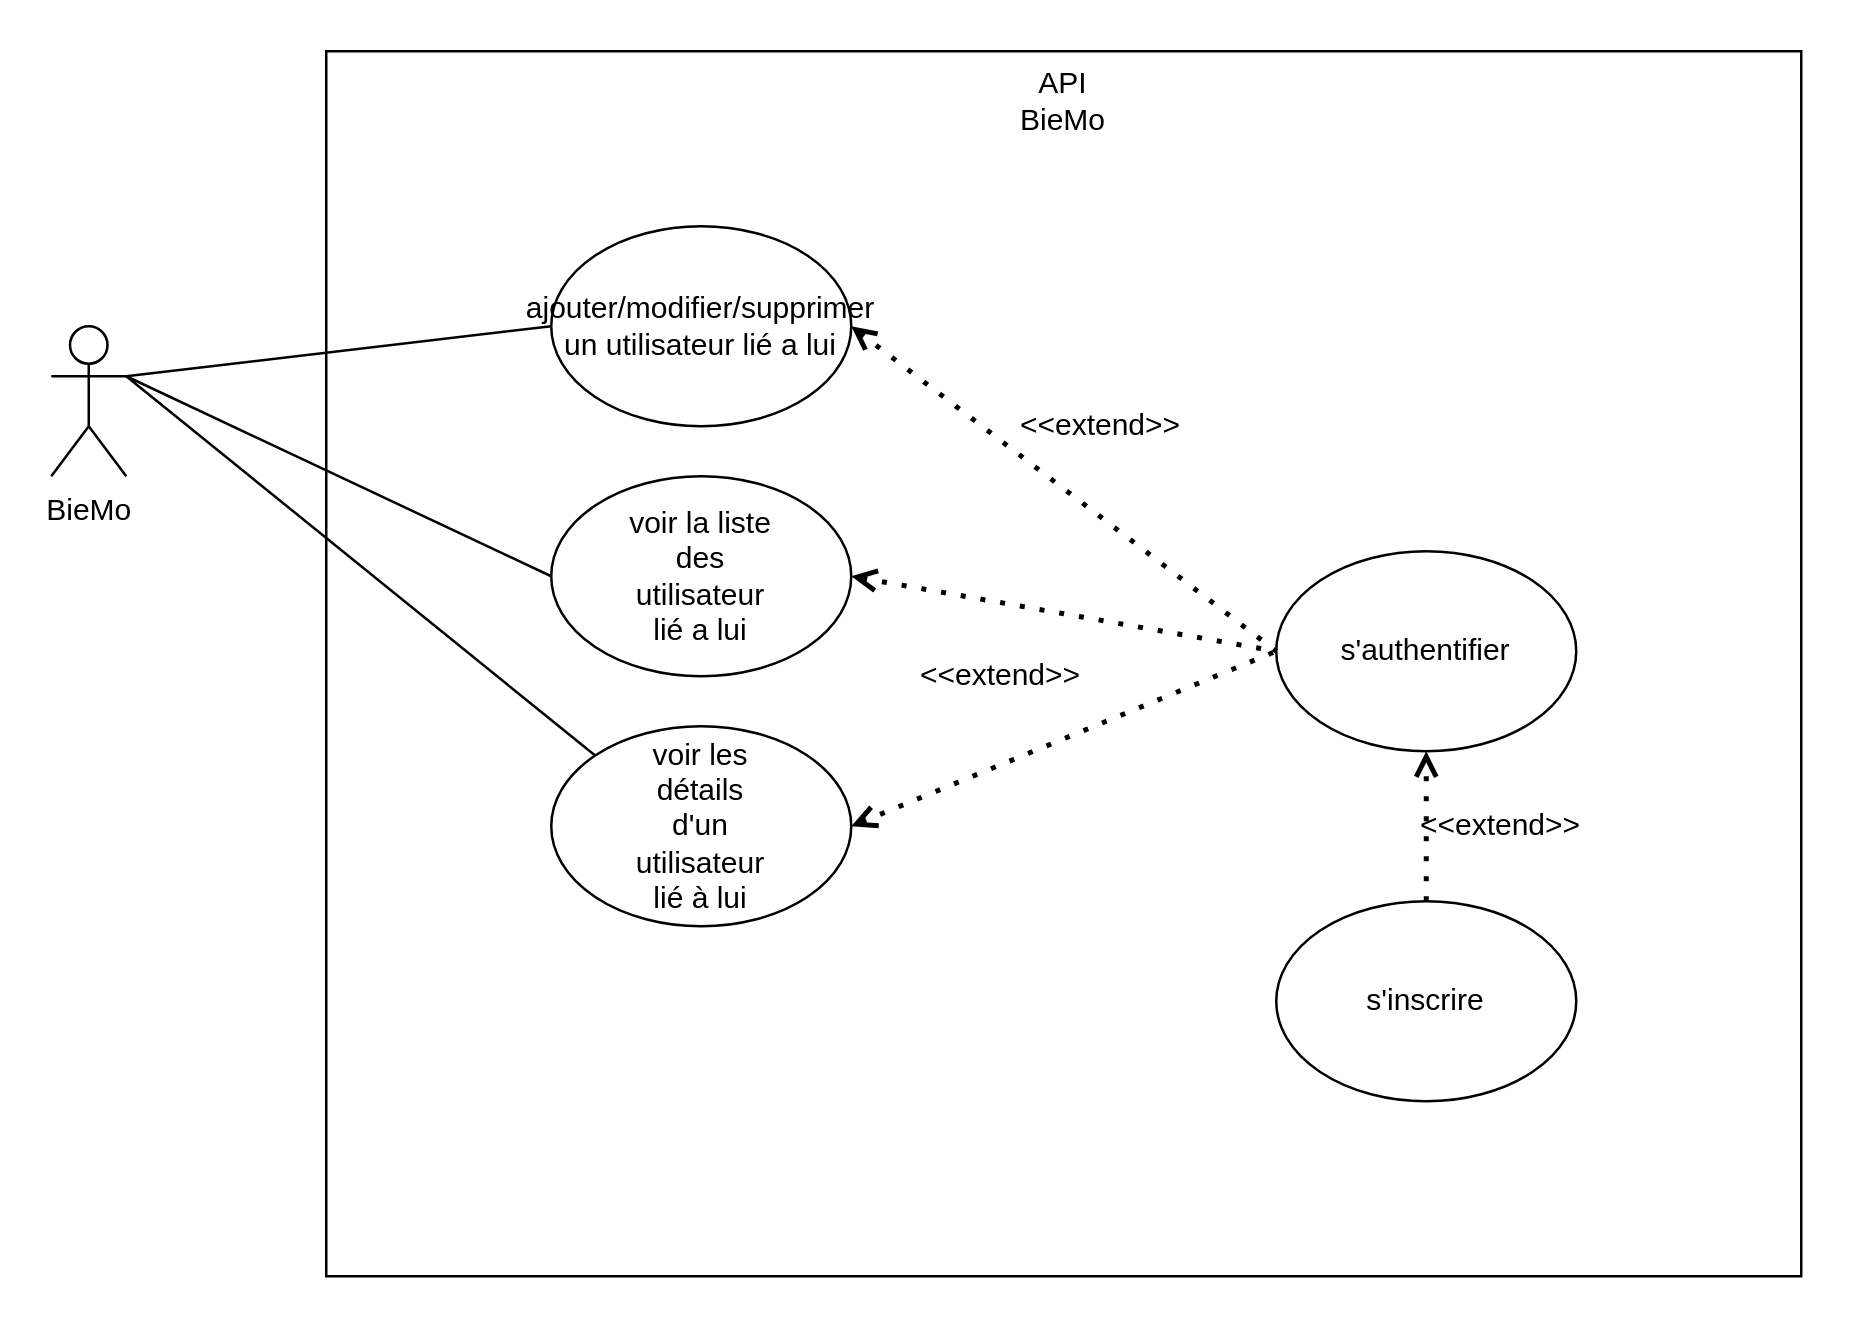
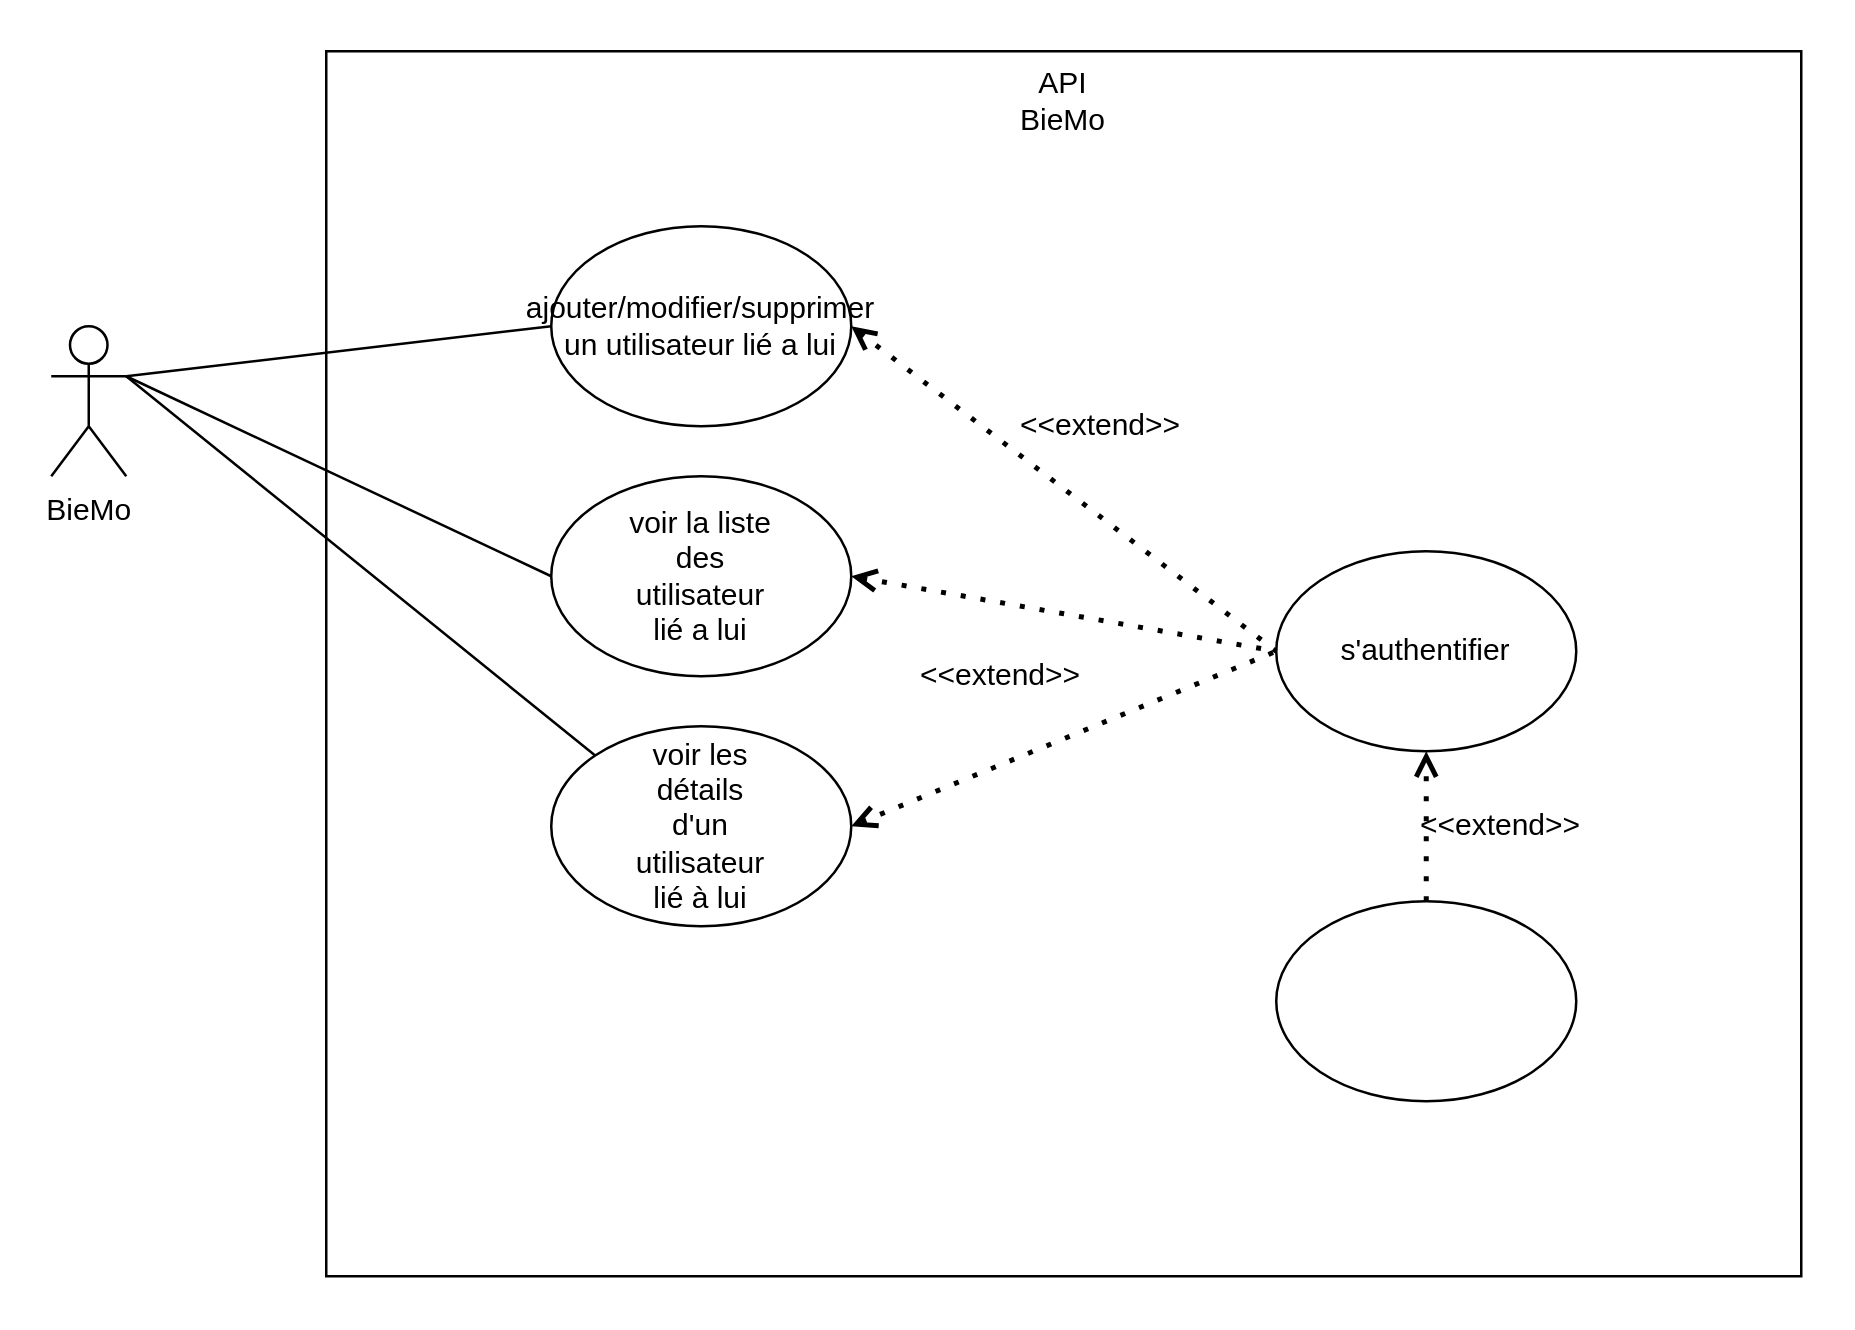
(1426, 1001) -> none
